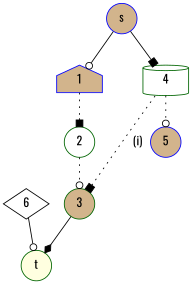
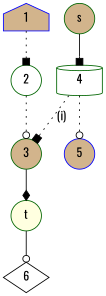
(122, 19) -> (80, 19)
(102, 47) -> none
(31, 231) -> (26, 243)
